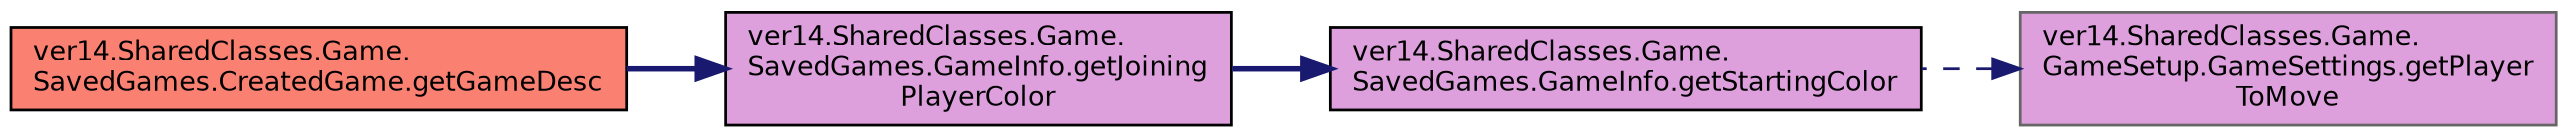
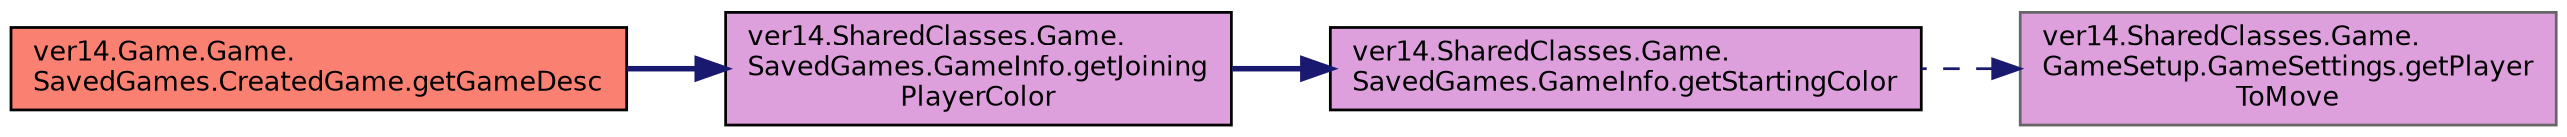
(319, 69) -> (319, 69)
